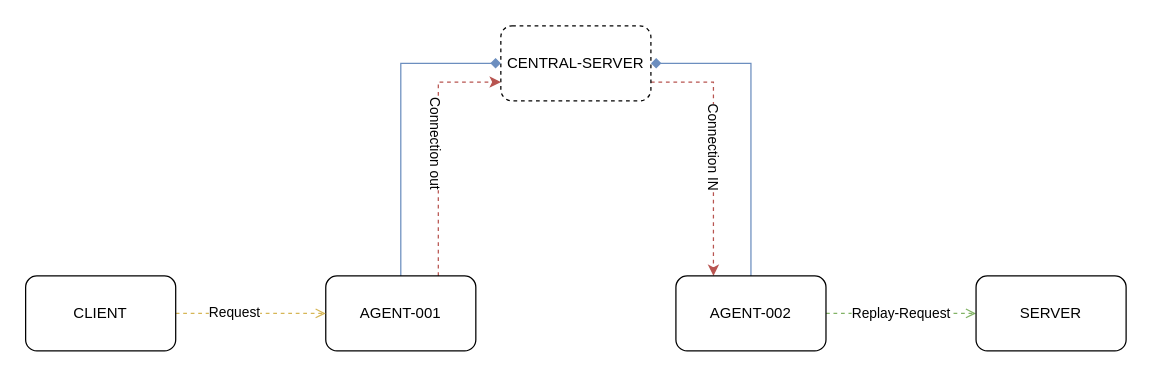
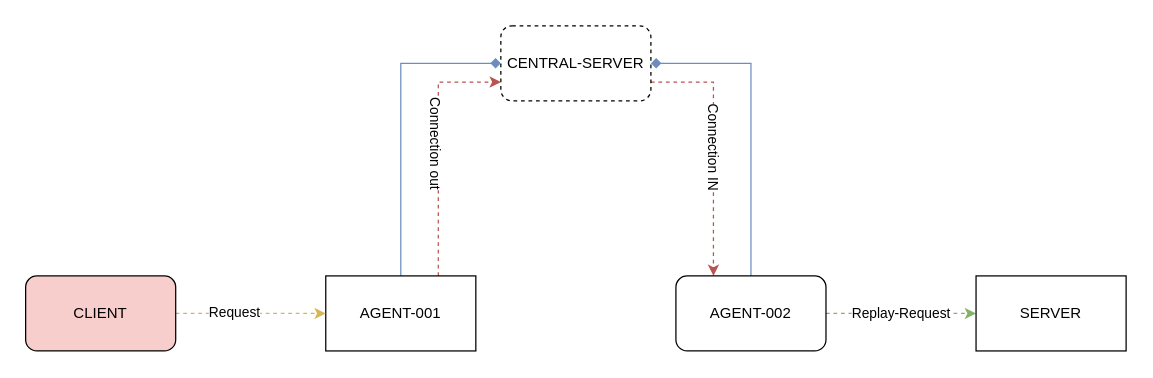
(101, 313) -> (101, 313)
(318, 313) -> (316, 313)
(401, 313) -> (401, 313)
(968, 313) -> (966, 313)
(1051, 313) -> (1051, 313)
